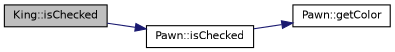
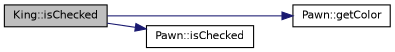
(268, 27) -> (195, 16)
